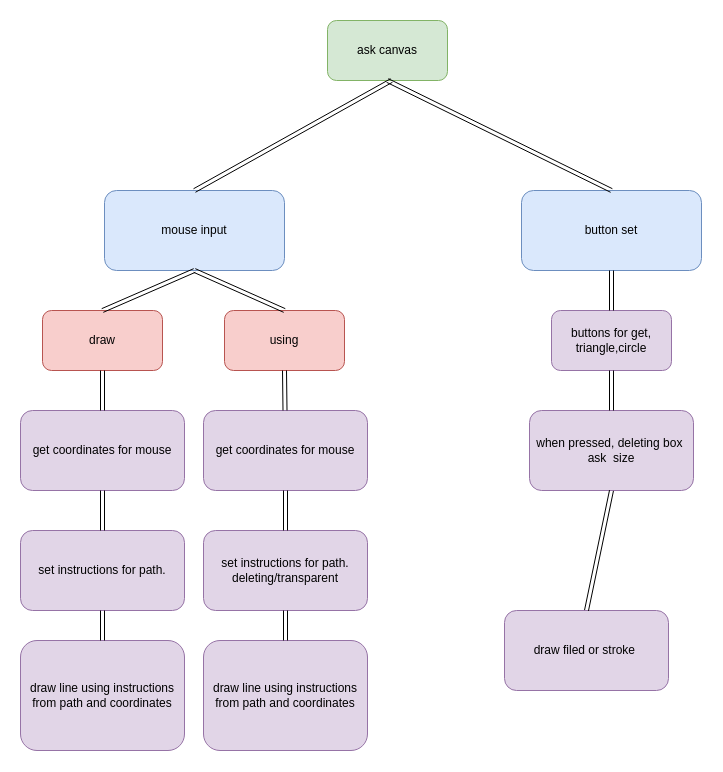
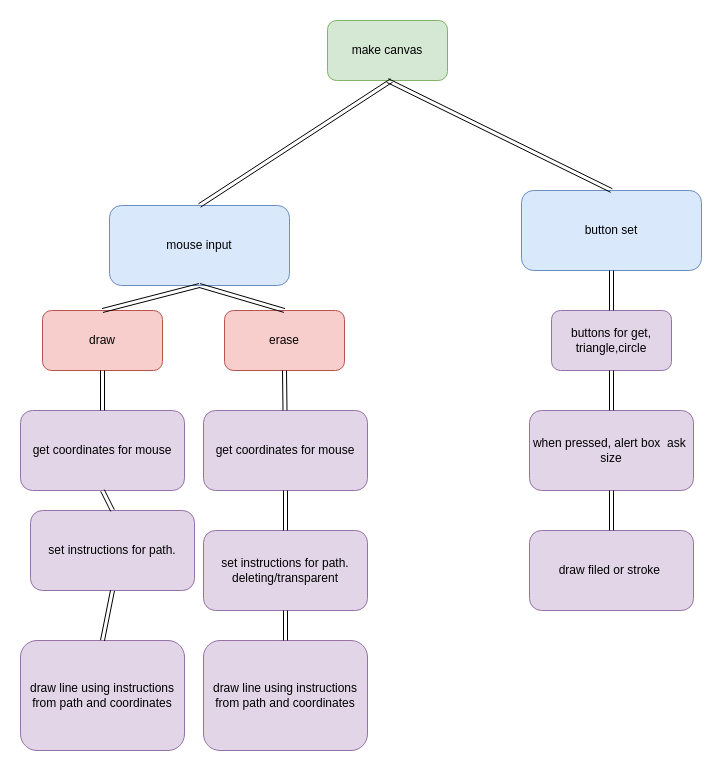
(388, 51) -> (388, 51)
(195, 231) -> (200, 246)
(285, 341) -> (285, 341)
(612, 451) -> (612, 451)
(103, 571) -> (113, 551)
(587, 651) -> (612, 571)
